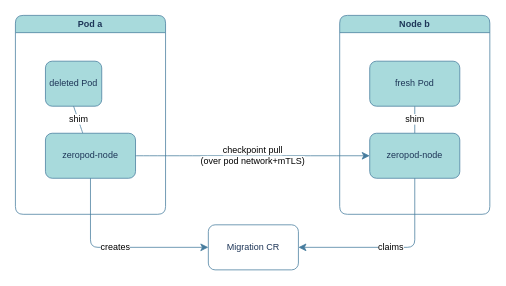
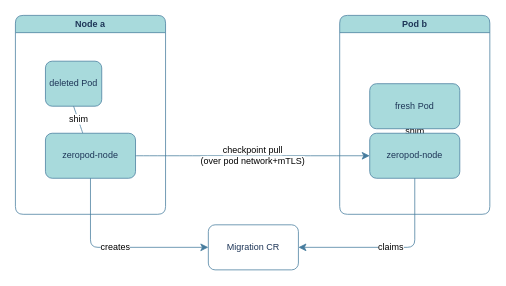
(90, 24) -> (90, 24)
(414, 24) -> (414, 24)
(414, 84) -> (414, 106)
